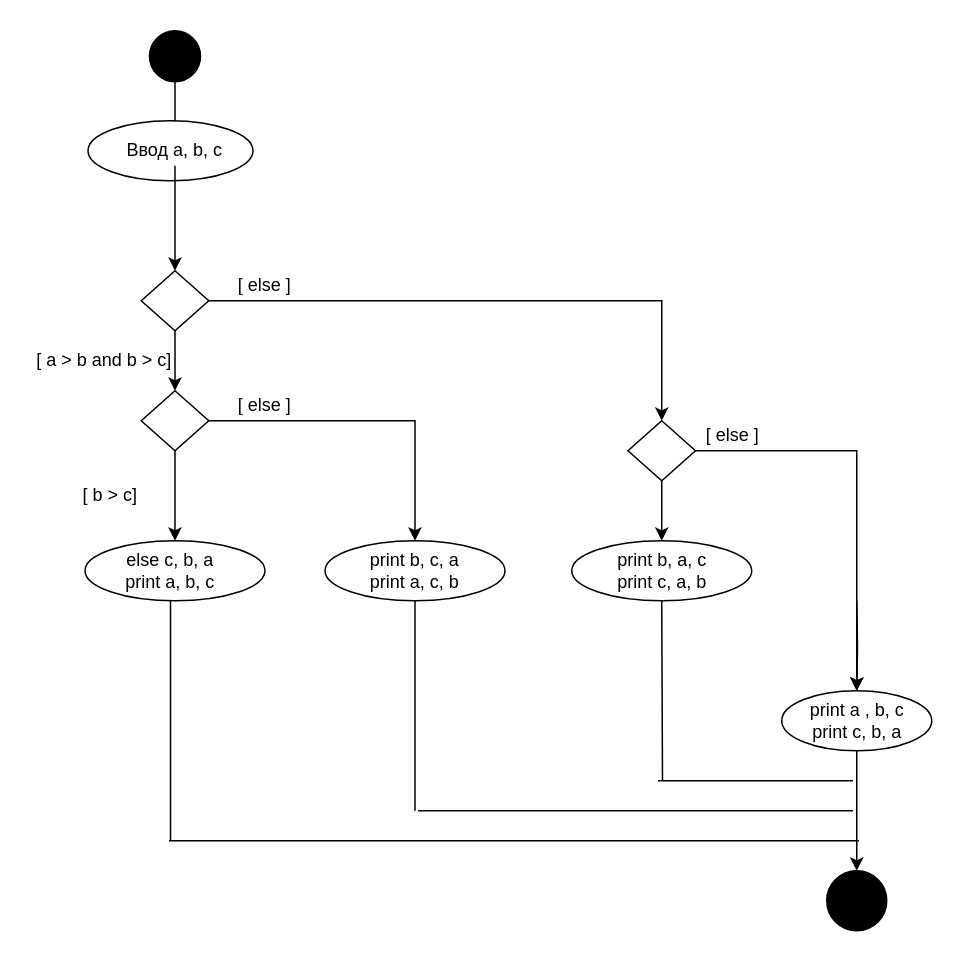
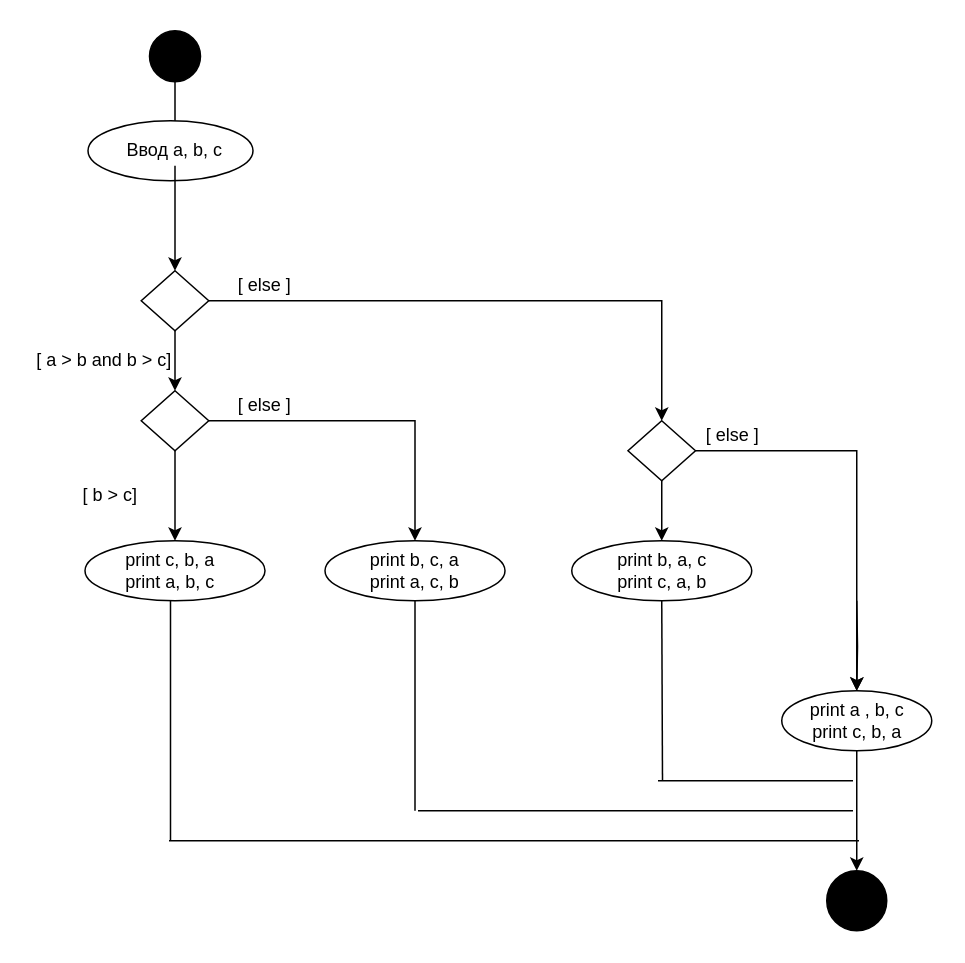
(170, 571) -> (170, 571)
